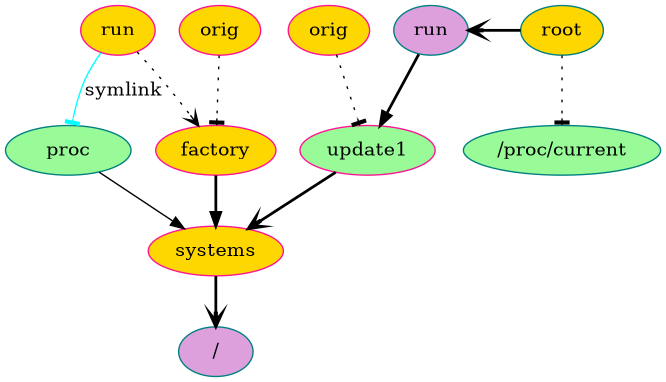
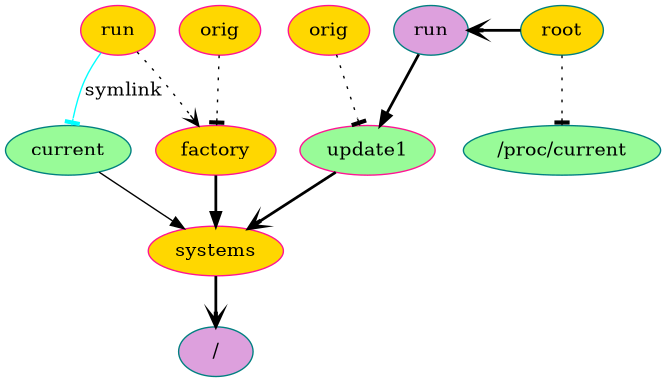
(68, 150) -> (68, 150)
